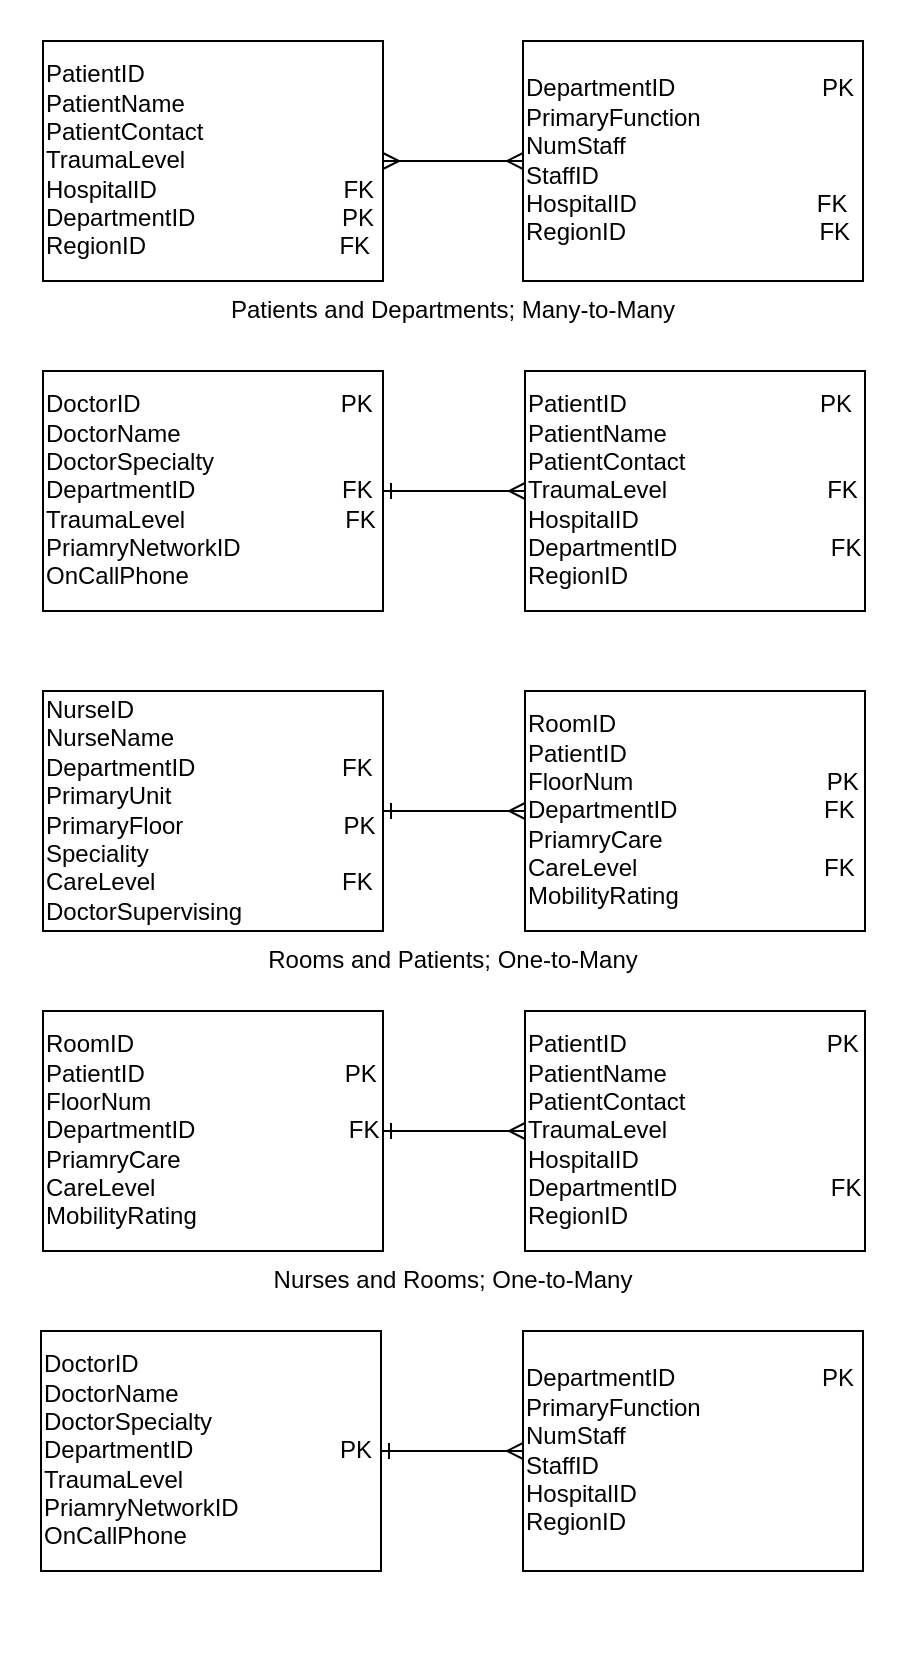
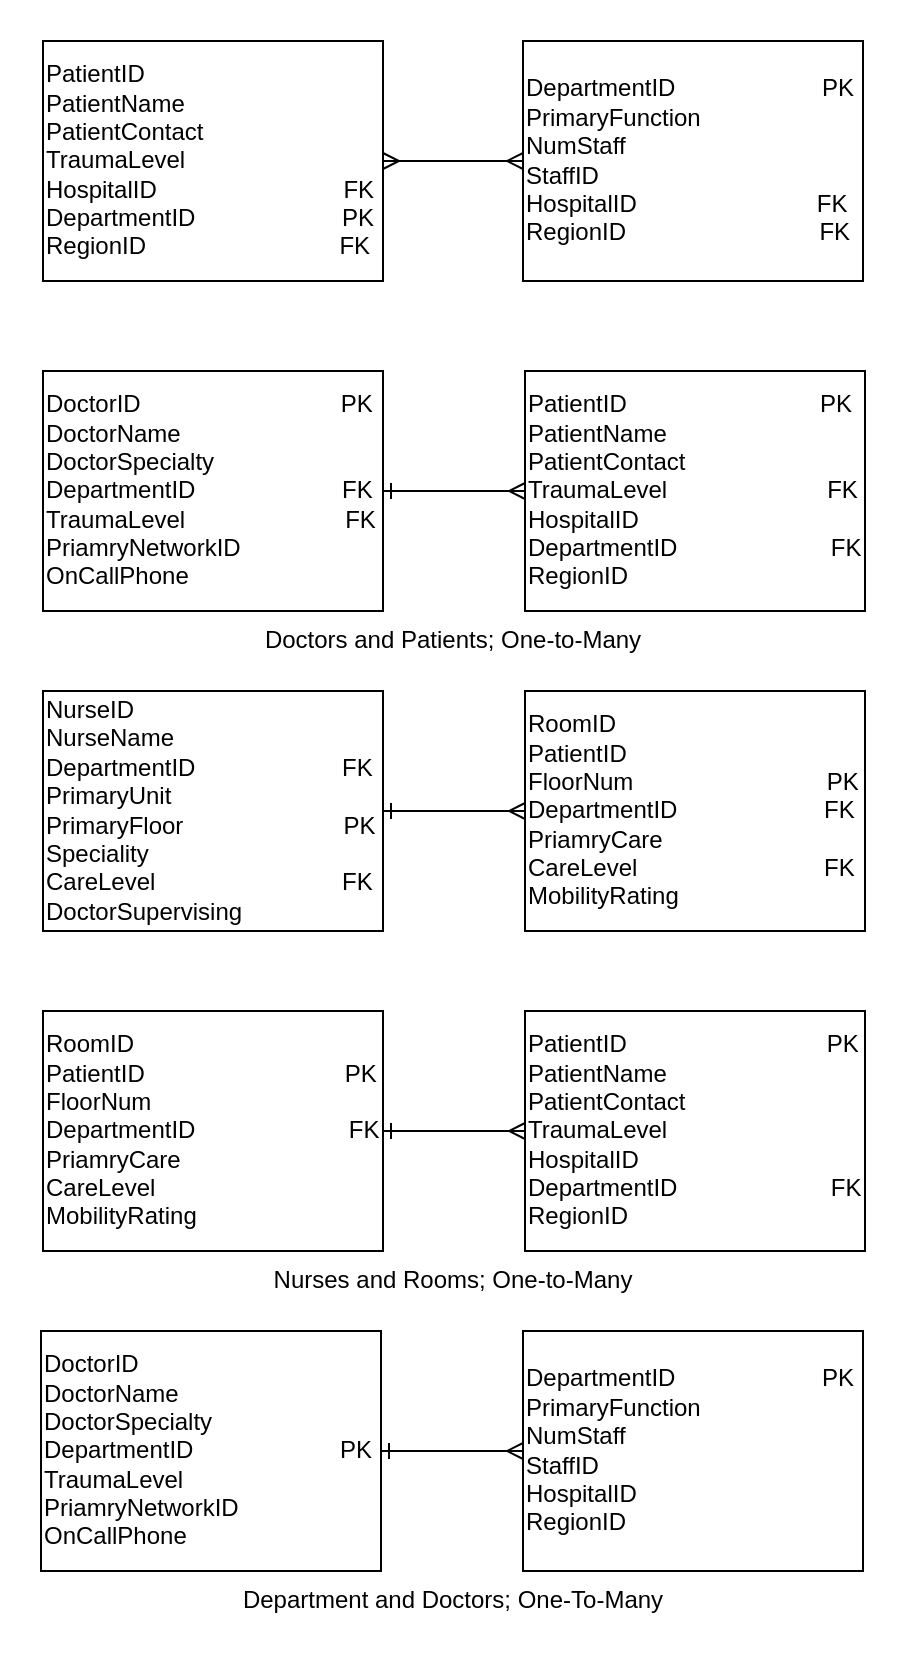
(453, 311) -> none
none -> (453, 641)
(453, 961) -> none
none -> (453, 1601)
